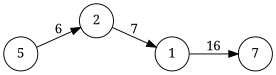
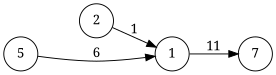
(134, 30) -> (134, 30)
(54, 39) -> (92, 61)
(214, 47) -> (214, 47)
